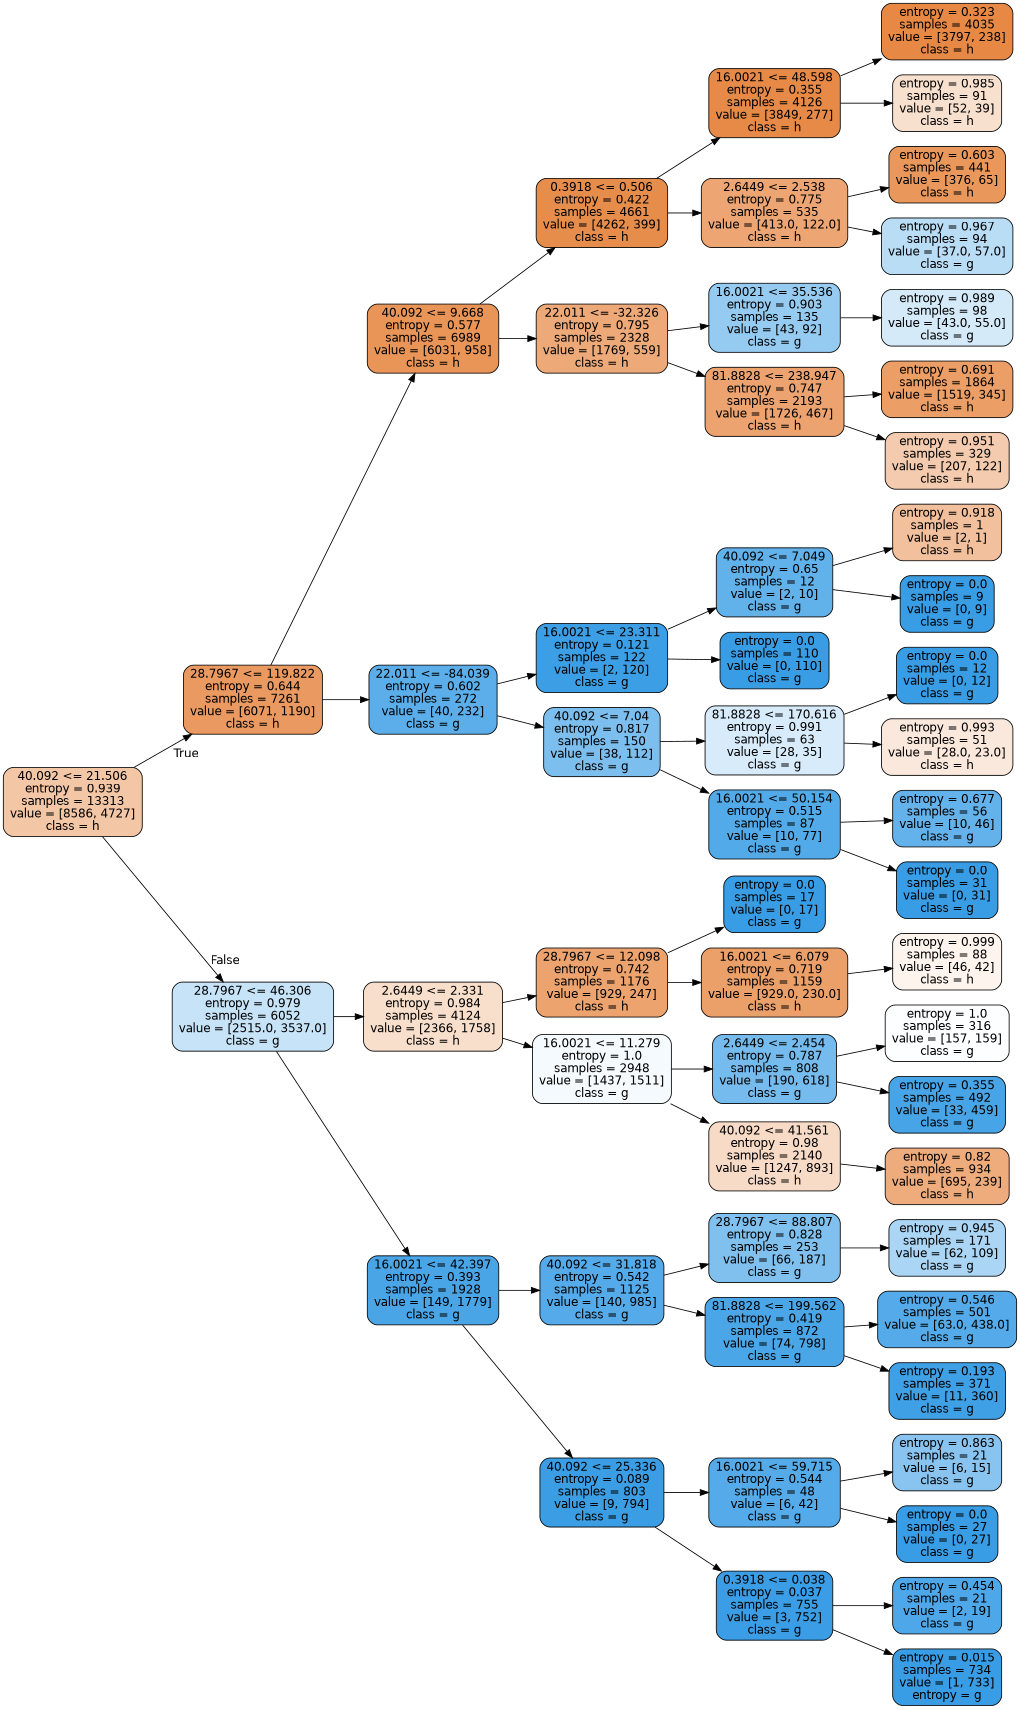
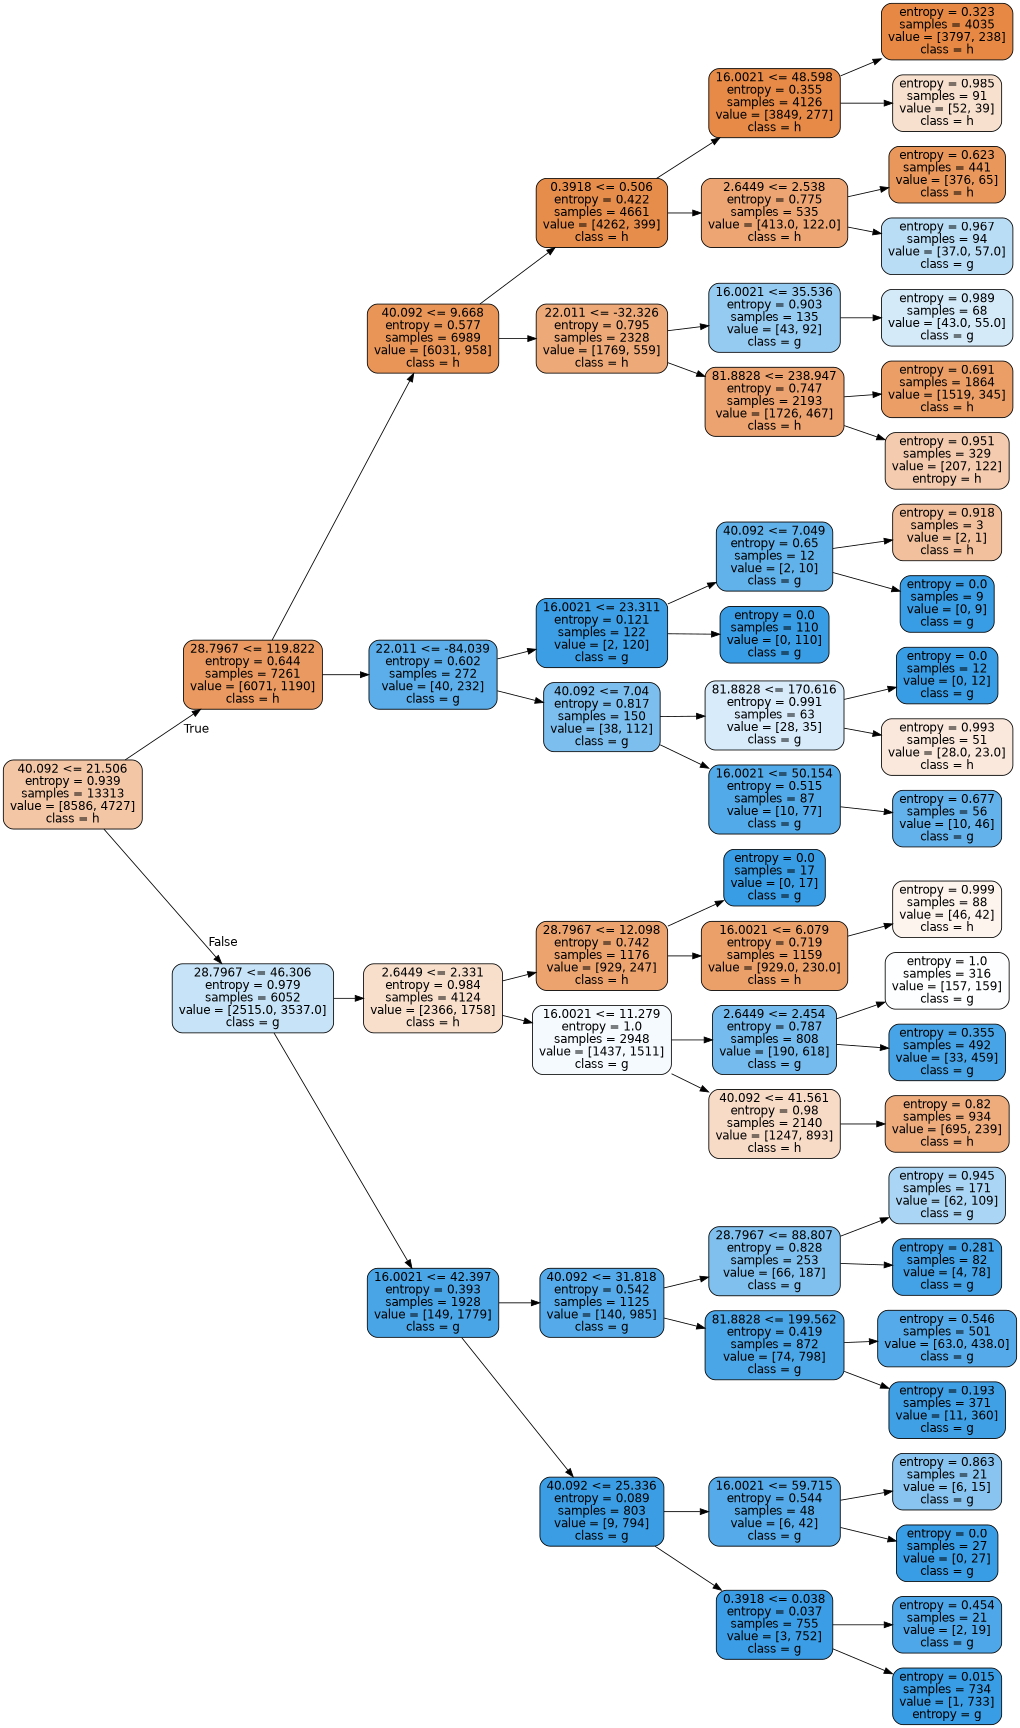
(947, 175) -> (947, 175)
(947, 318) -> (947, 318)
(947, 461) -> (947, 461)
(947, 532) -> (947, 532)
(947, 890) -> none
none -> (947, 1267)
